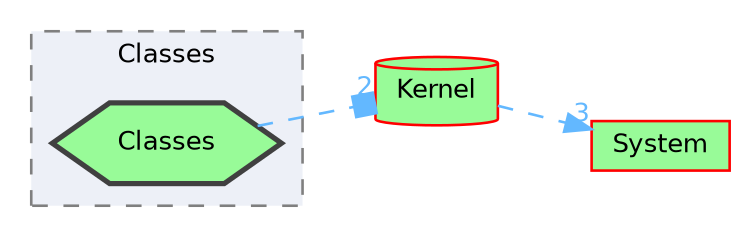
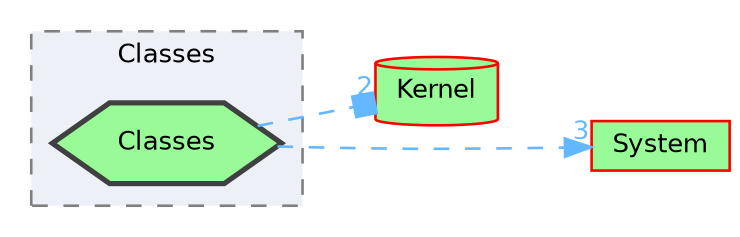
(532, 114) -> (421, 149)
